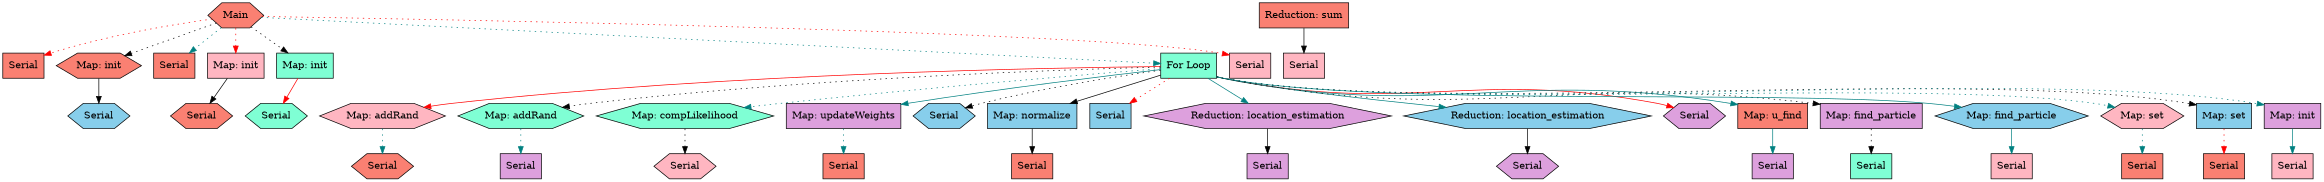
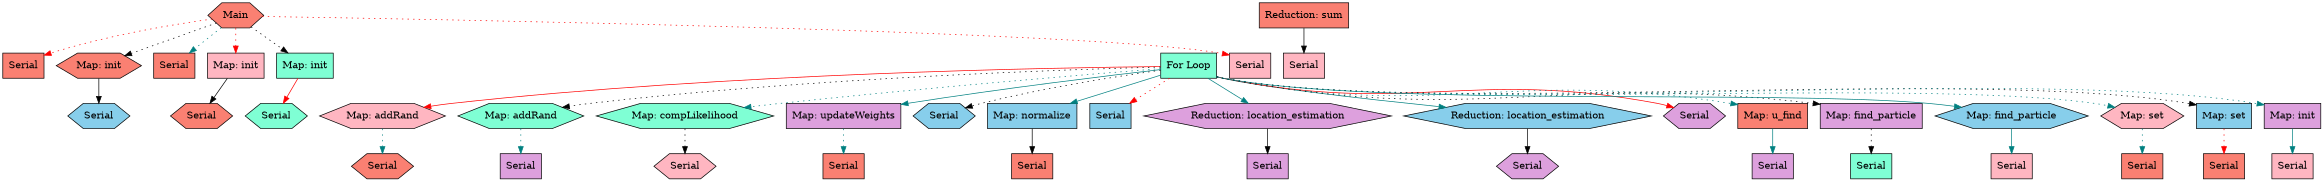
(707, 40) -> none
(1119, 88) -> (1119, 88)
(1473, 93) -> (1473, 93)
